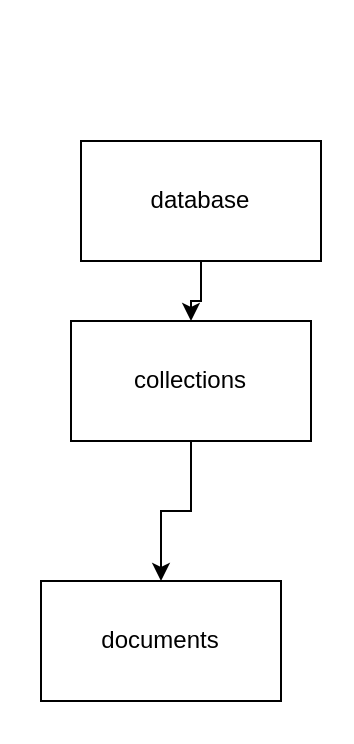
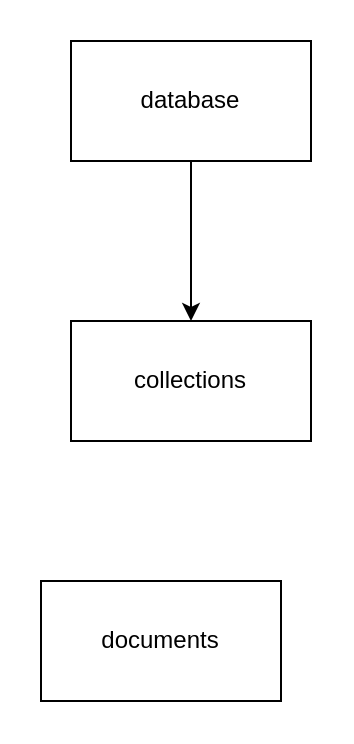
(201, 201) -> (191, 101)
(183, 511) -> none
